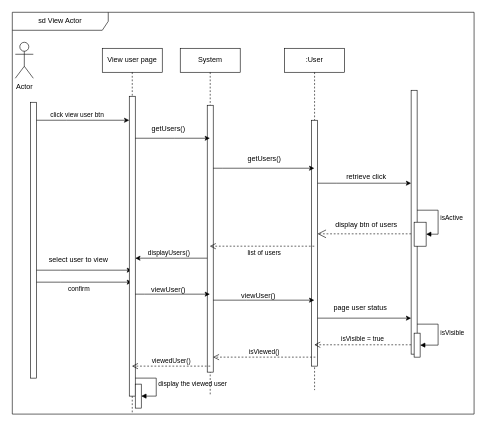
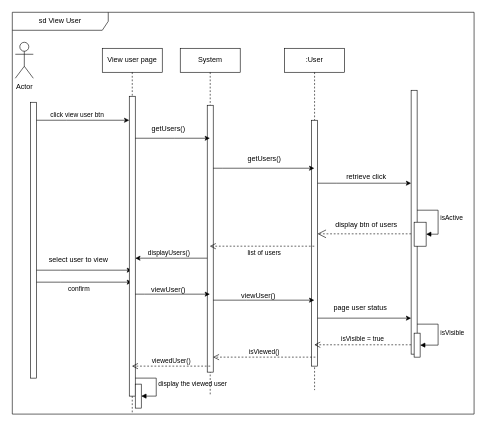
(60, 21) -> (60, 21)
